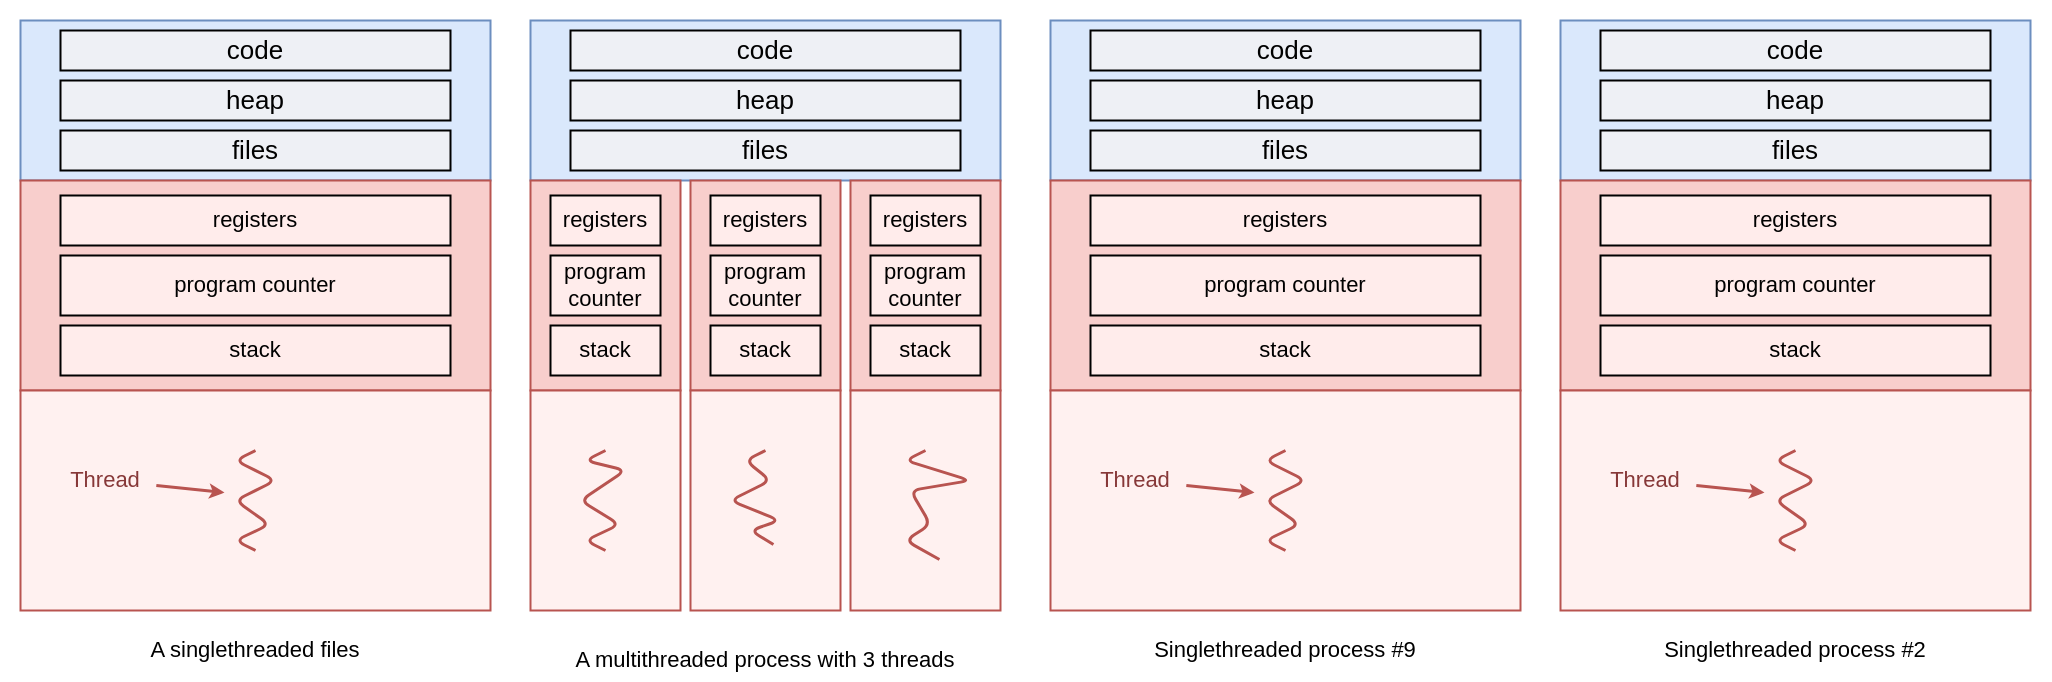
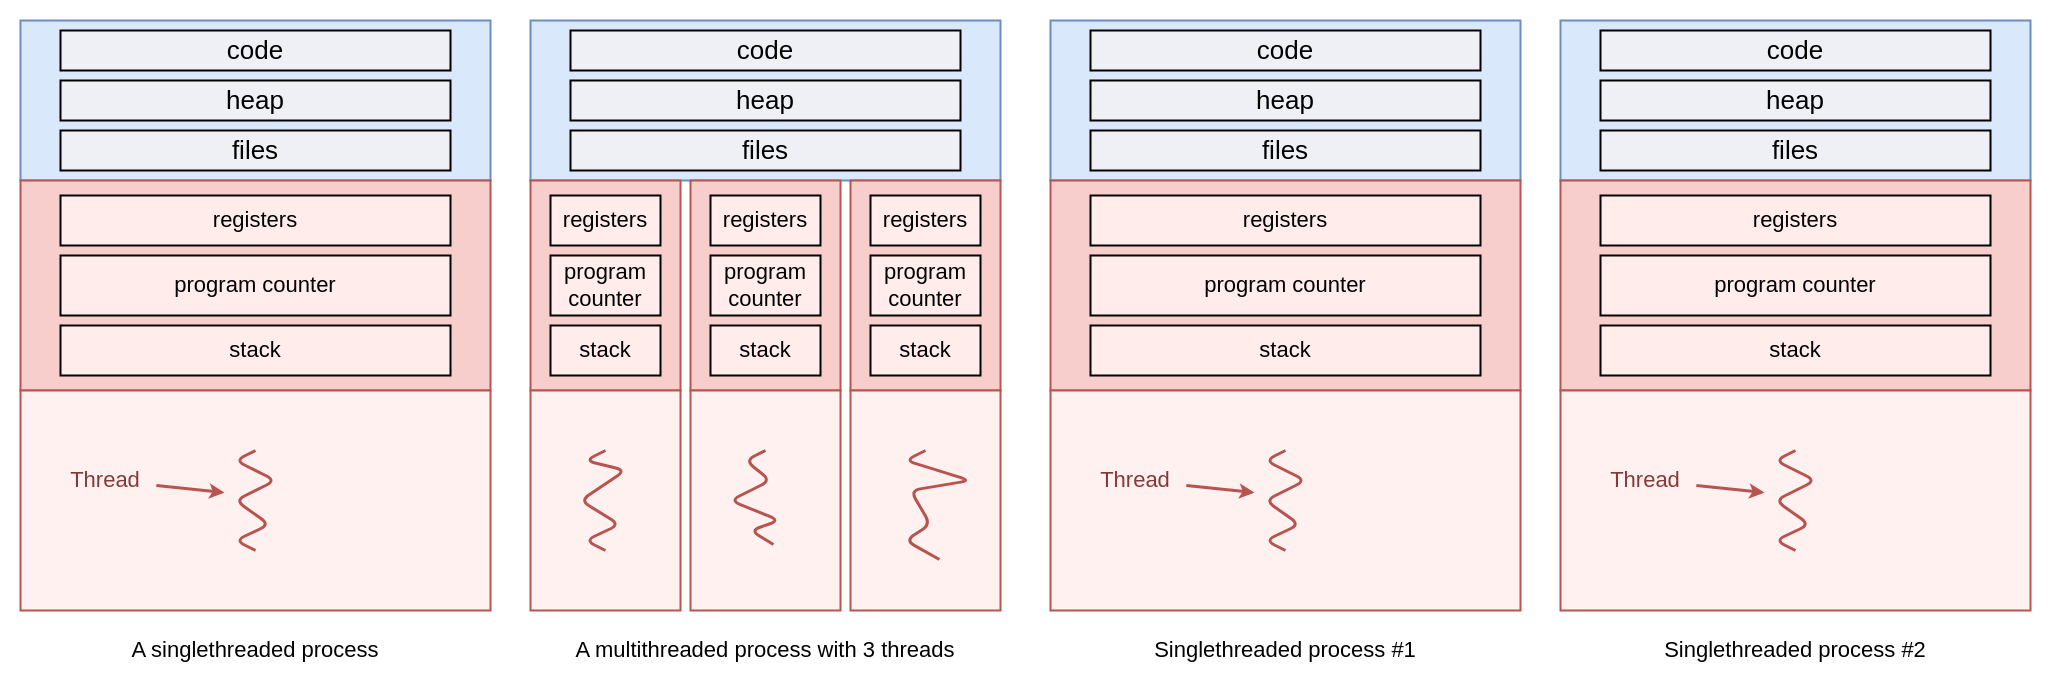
(256, 651) -> (256, 651)
(1286, 651) -> (1286, 651)
(766, 661) -> (766, 651)
